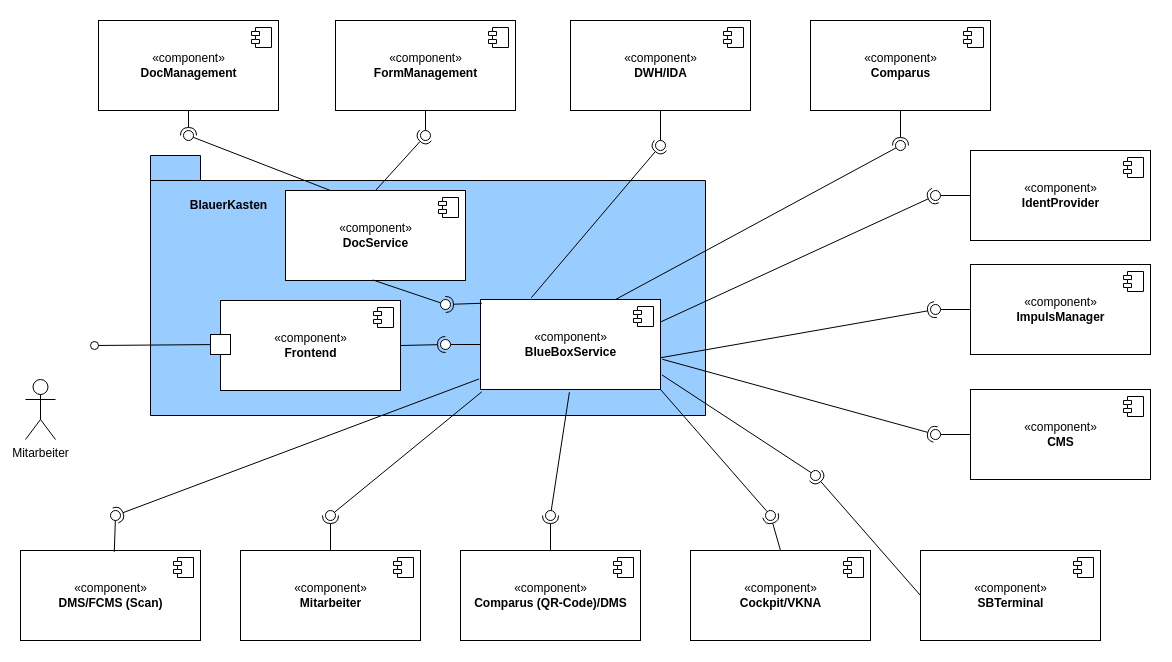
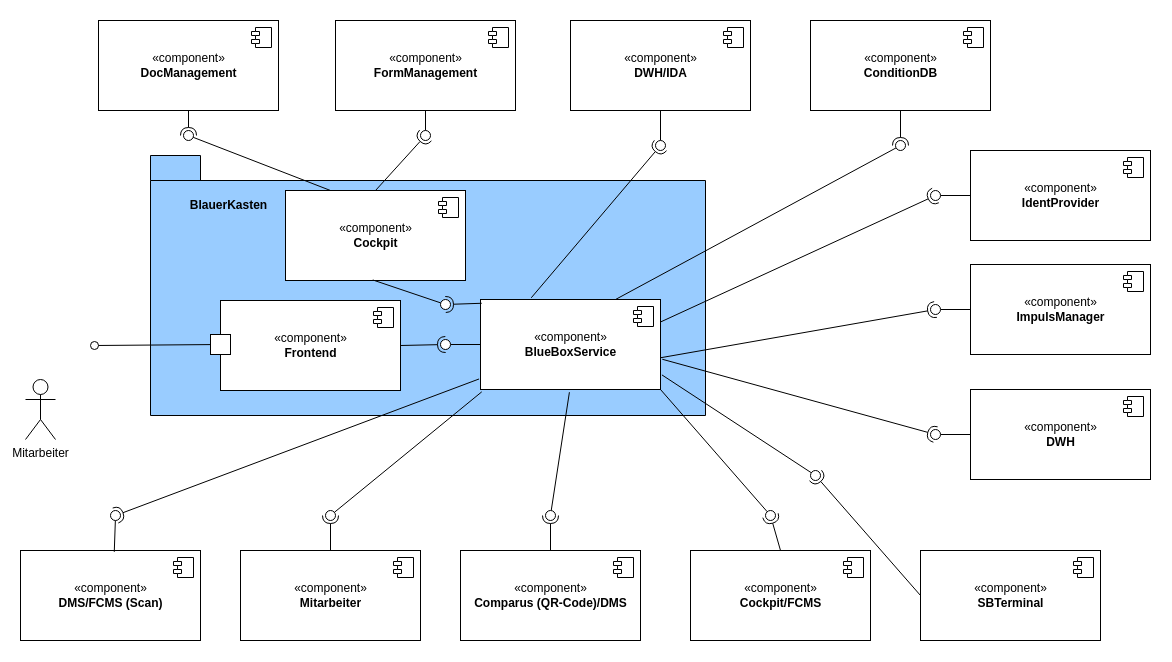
(901, 66) -> (901, 66)
(376, 236) -> (376, 236)
(1061, 435) -> (1061, 435)
(781, 596) -> (781, 596)
